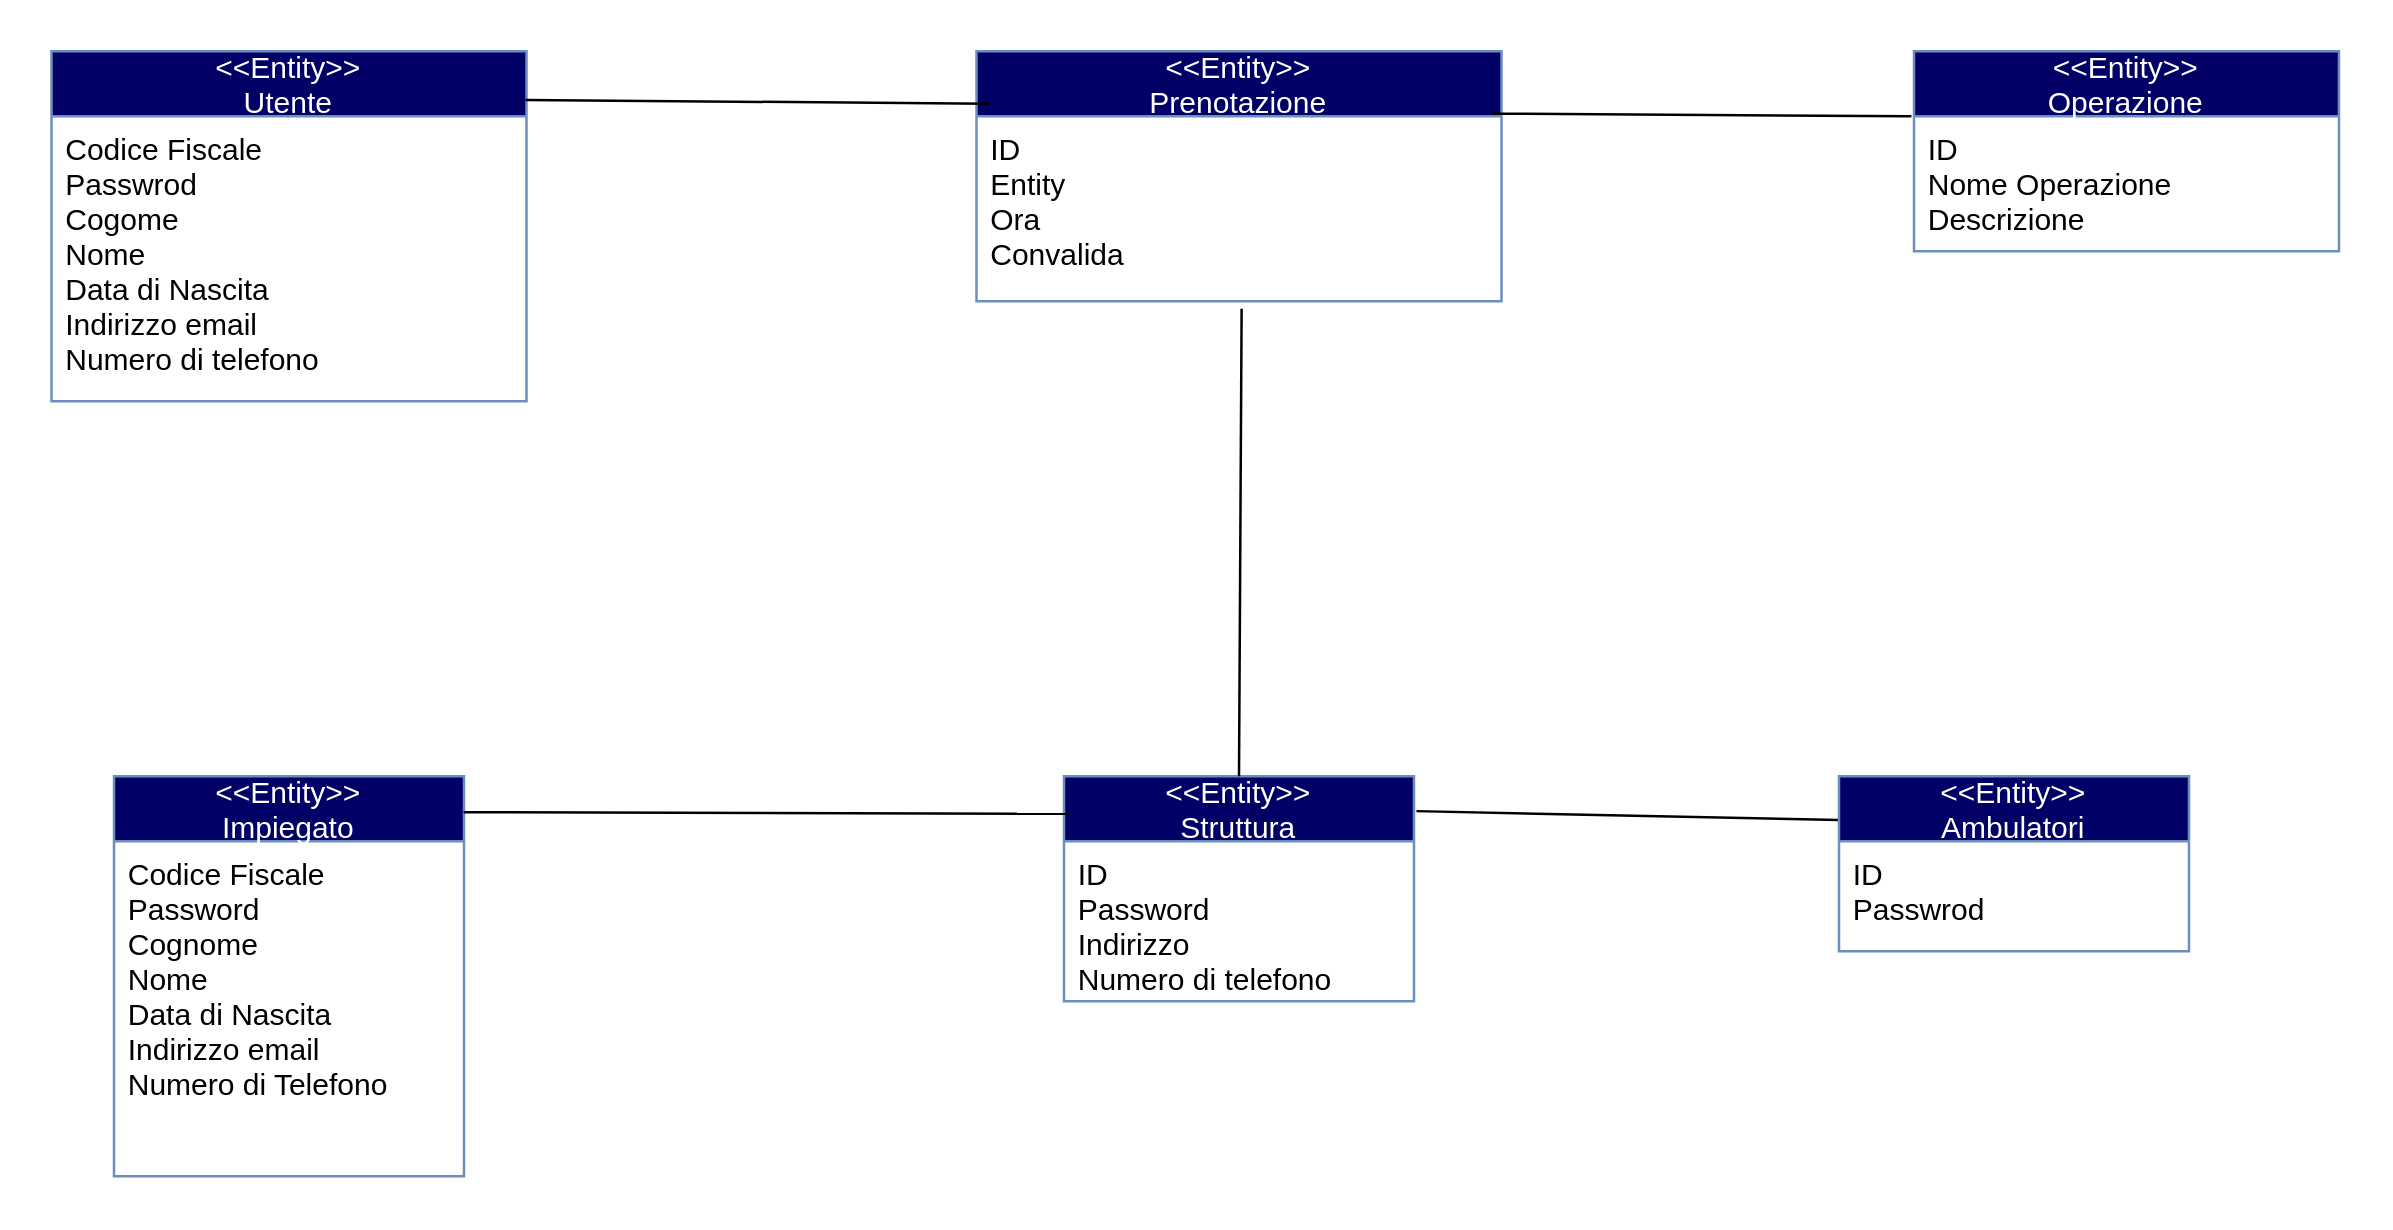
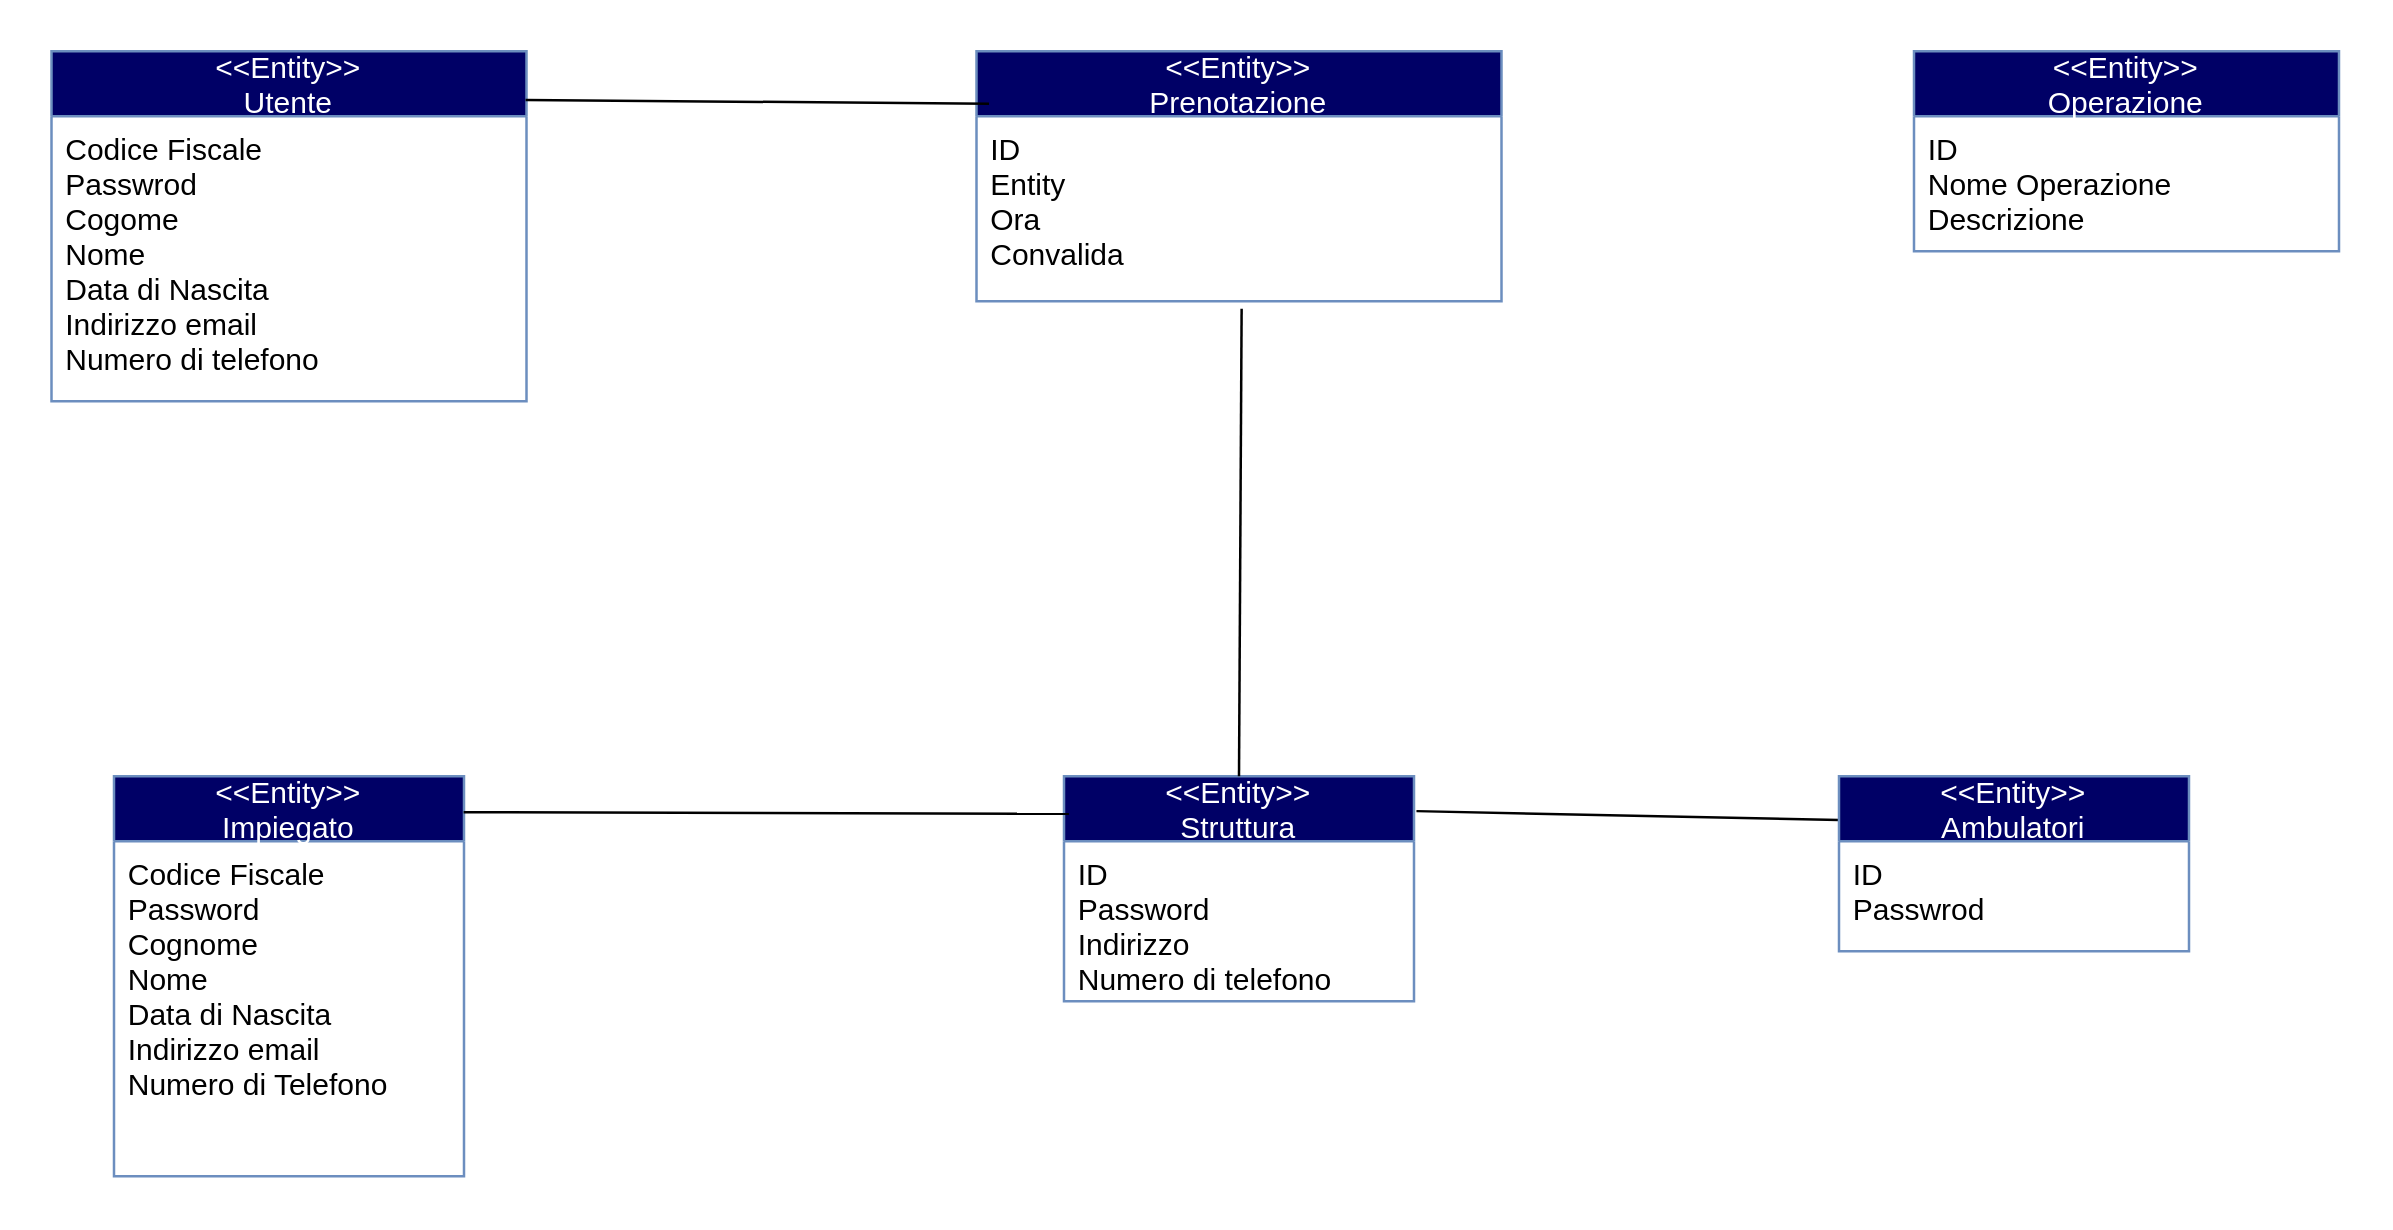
(1704, 115) -> none
